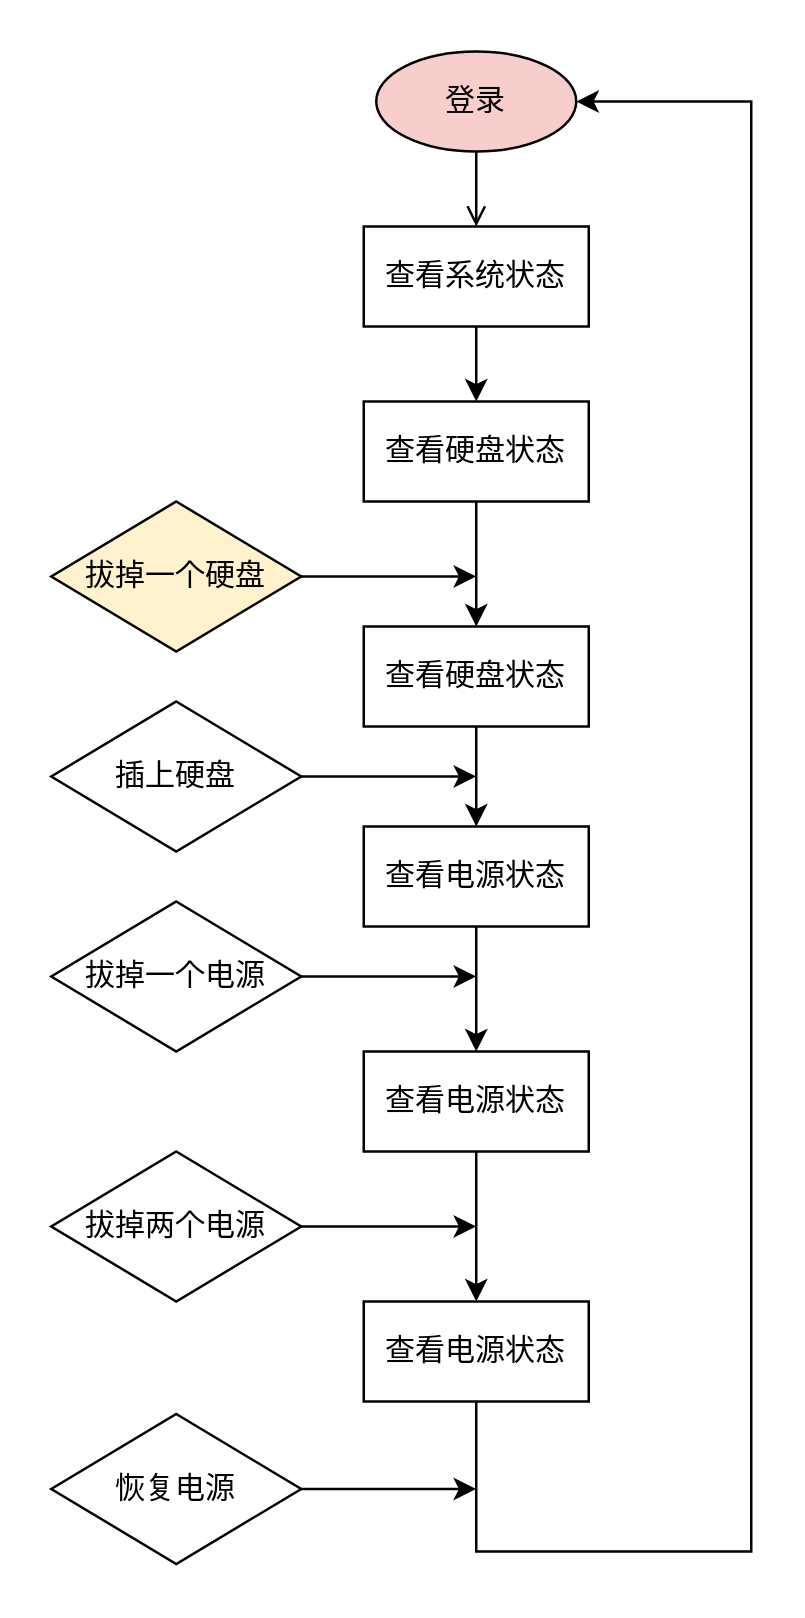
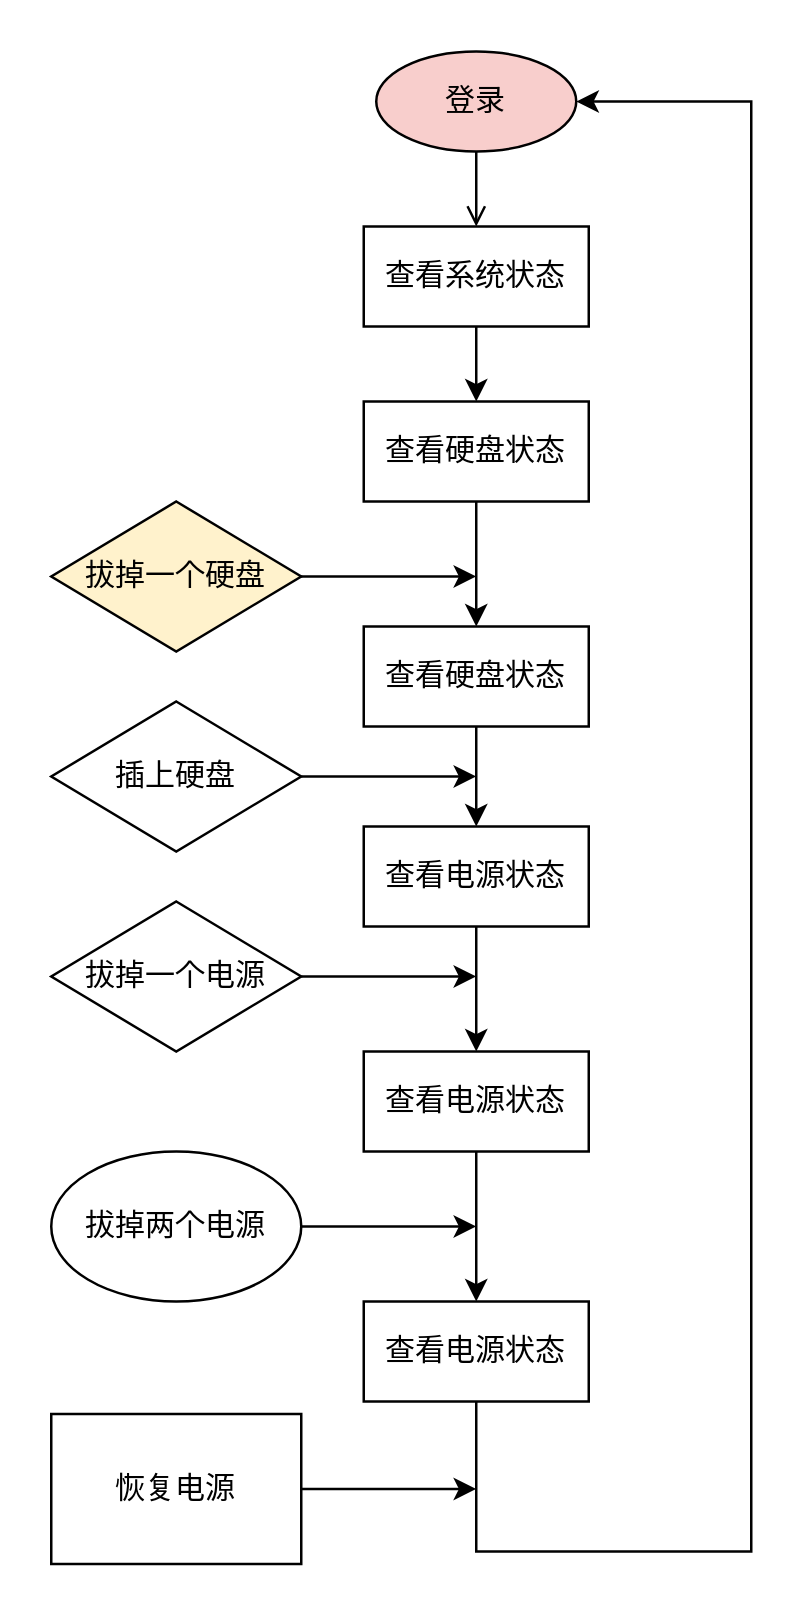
(176, 1226) -> (176, 1226)
(176, 1489) -> (176, 1489)
